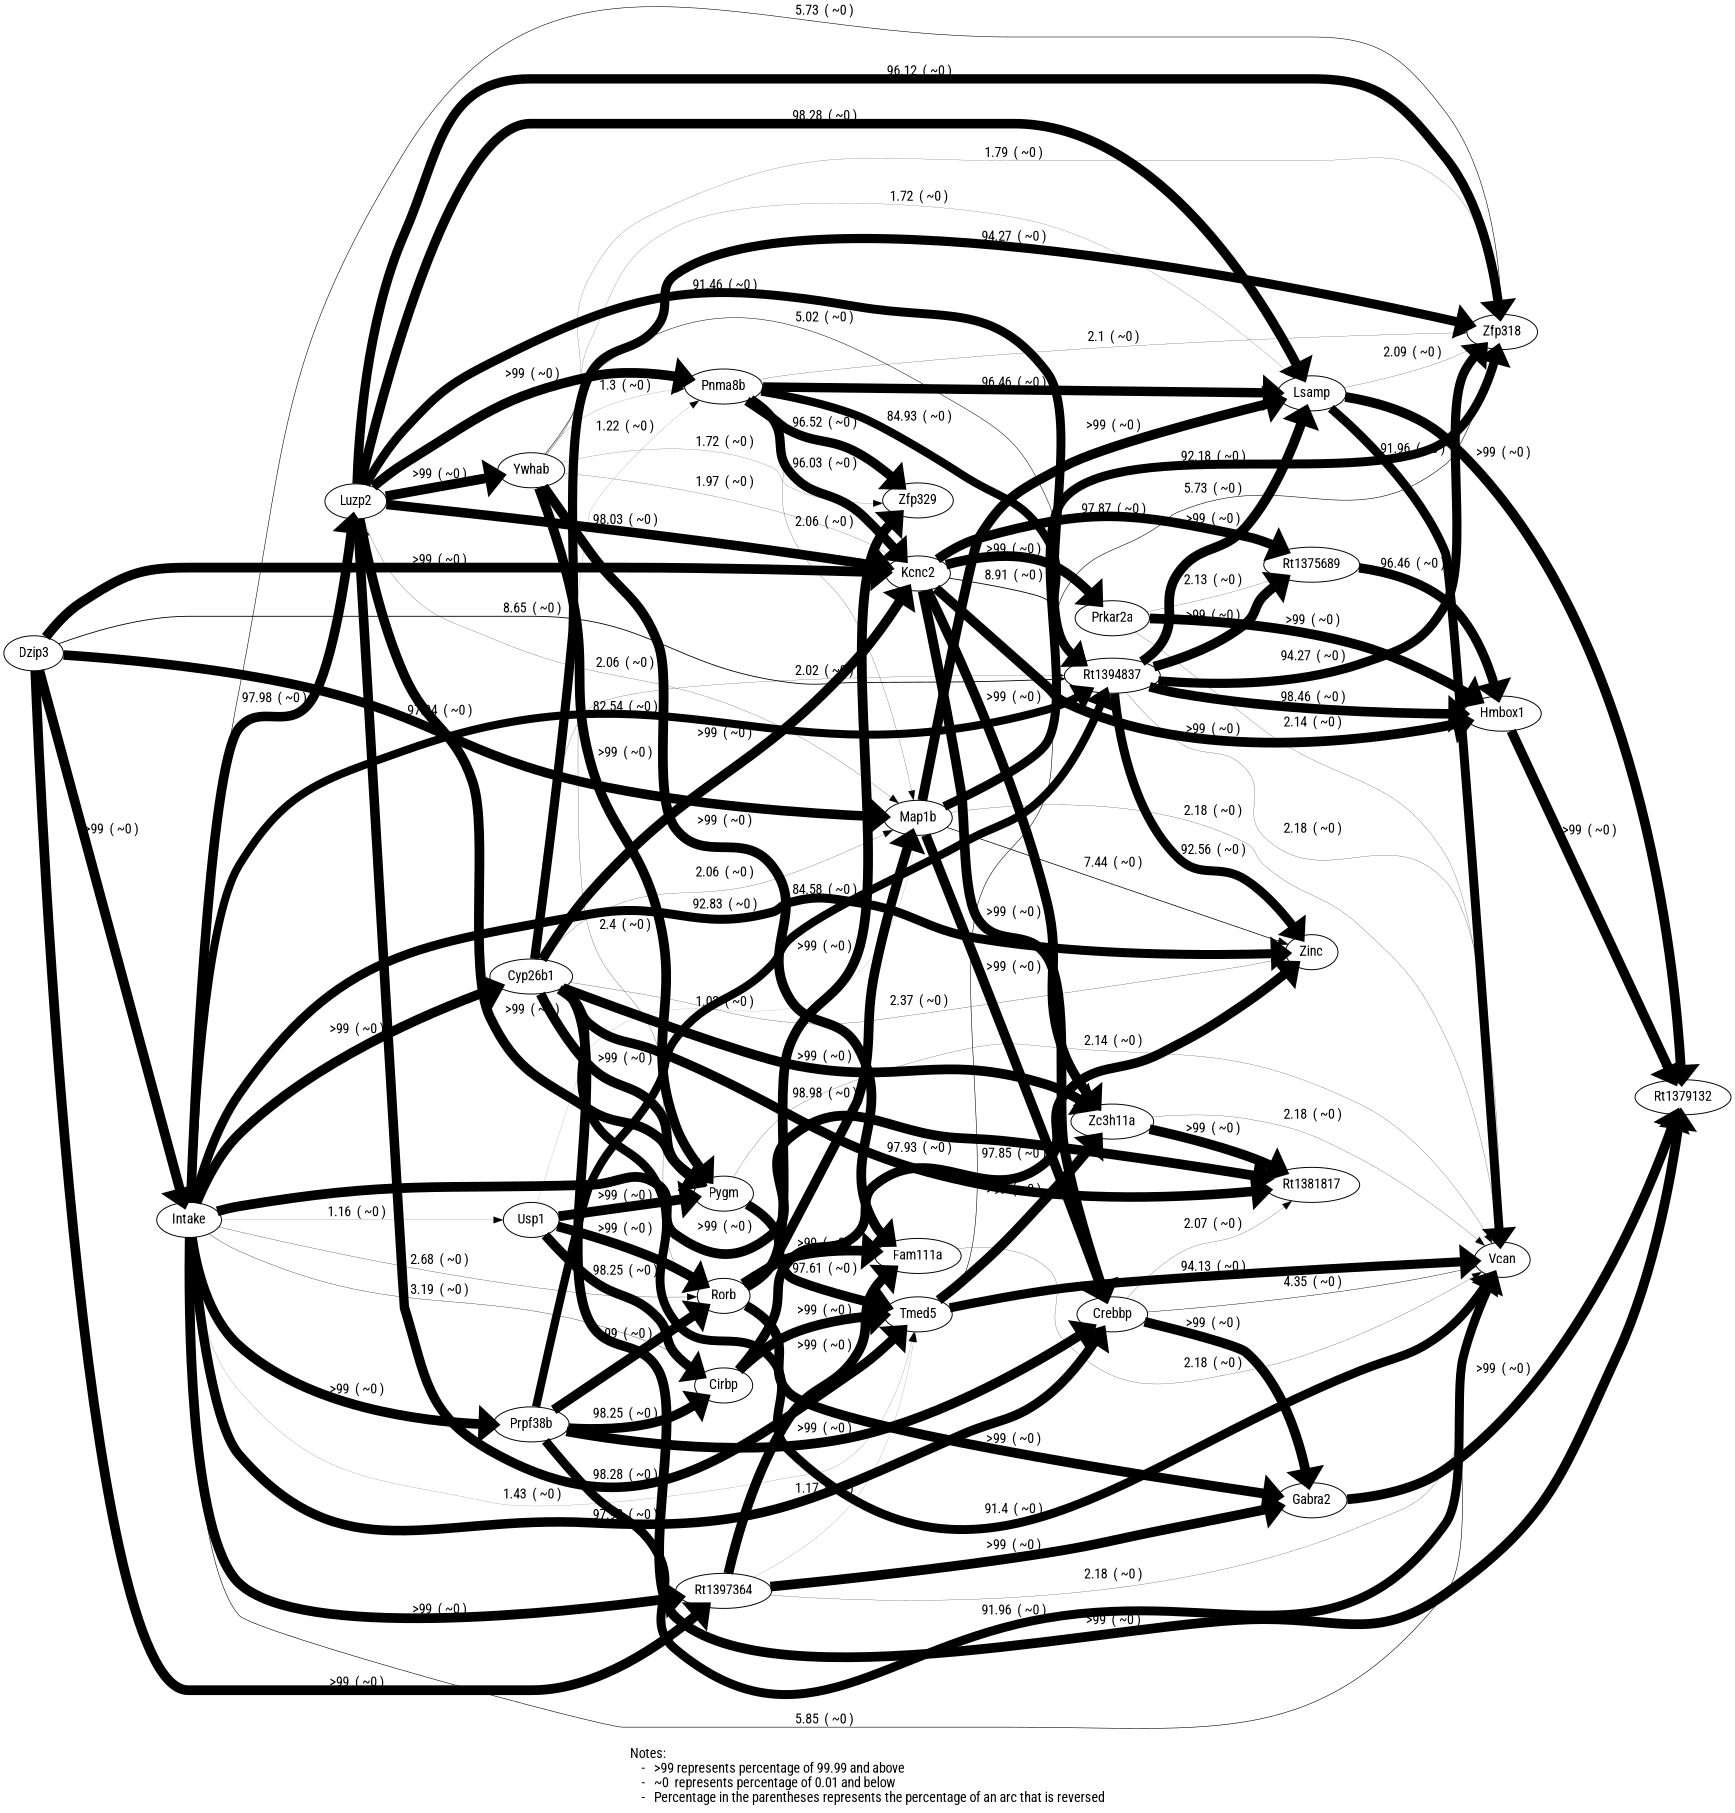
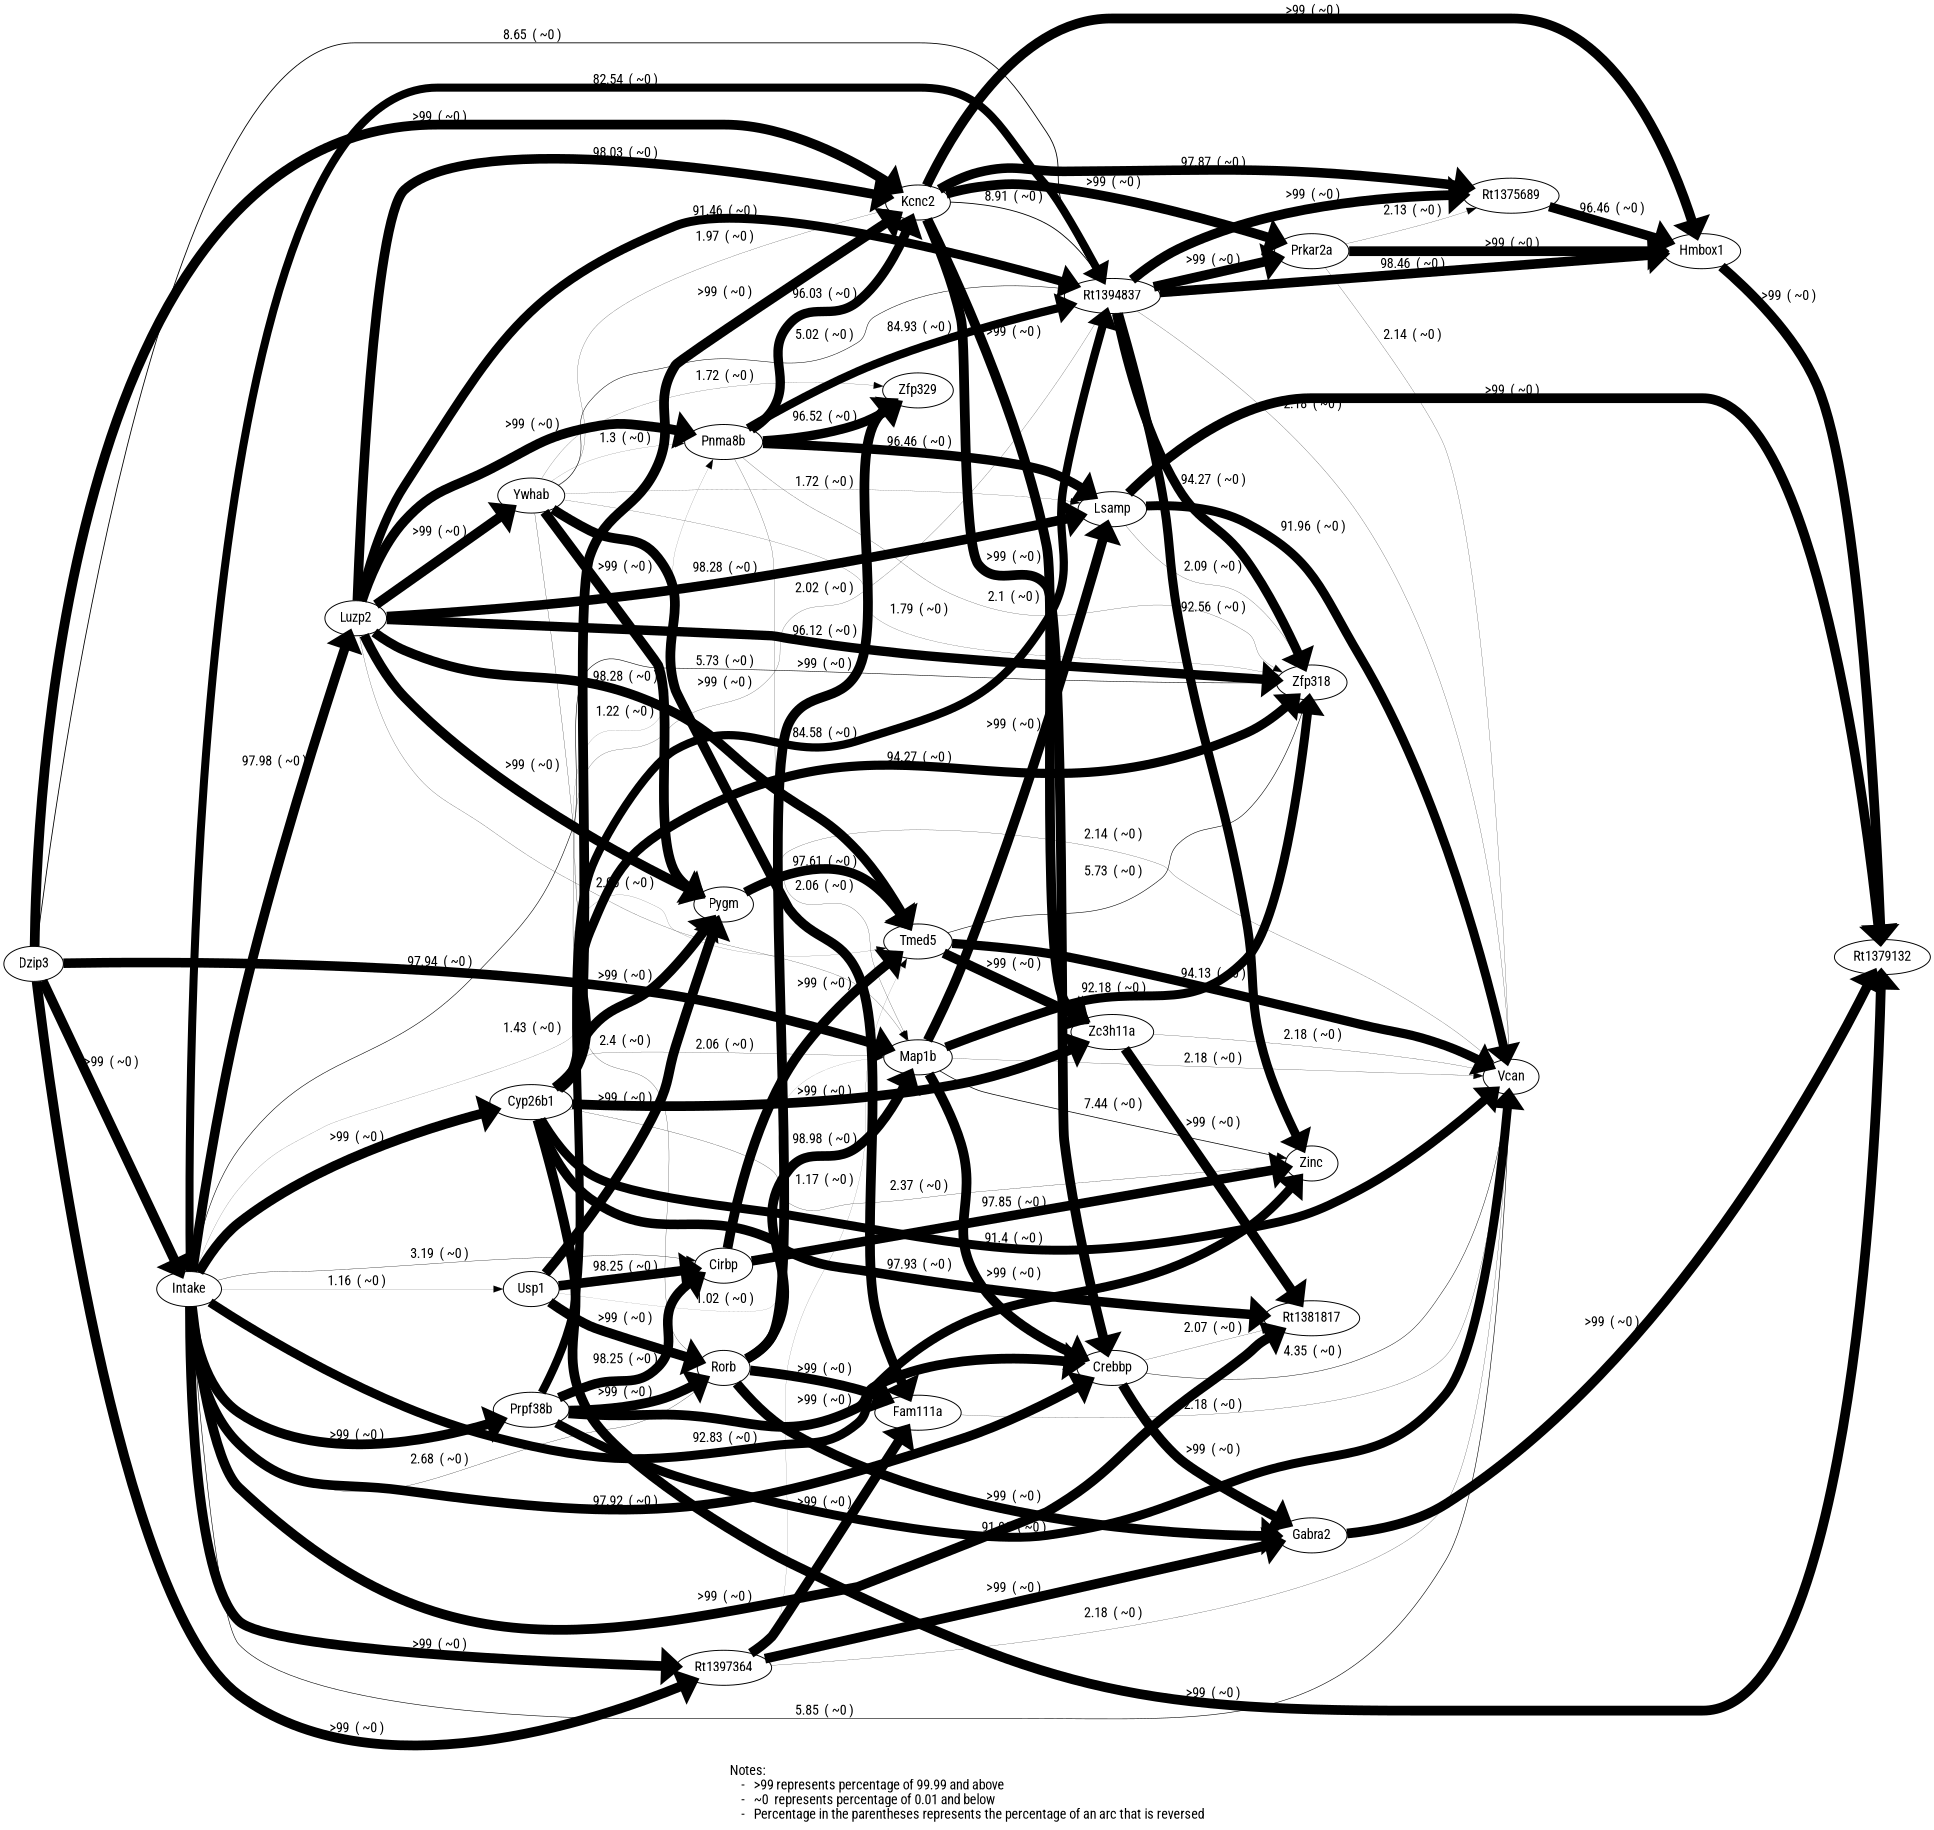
(1221, 545) -> (1211, 274)
